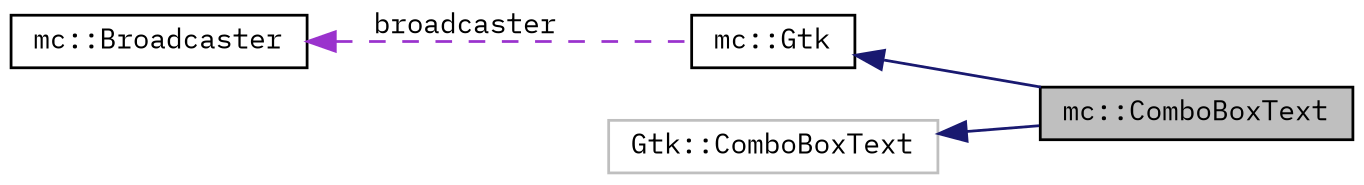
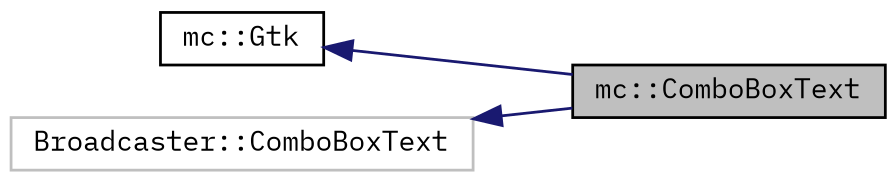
(159, 42) -> none
(773, 147) -> (242, 144)
